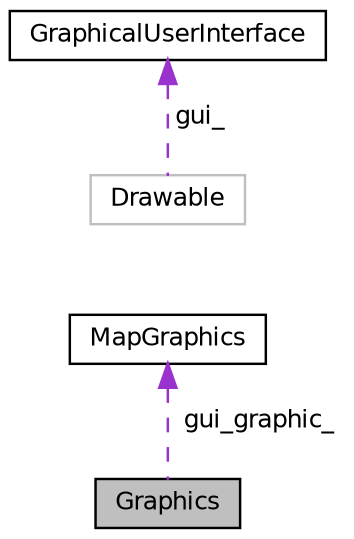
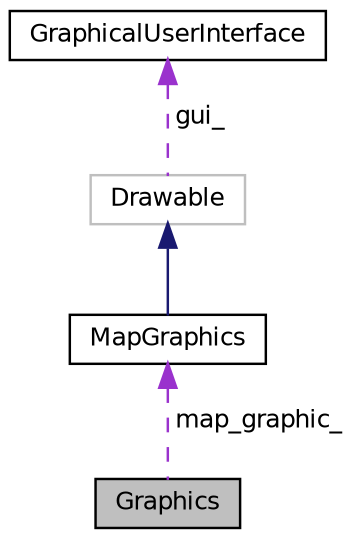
none -> (168, 282)
(256, 421) -> (256, 421)
